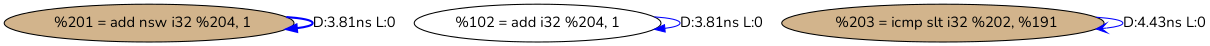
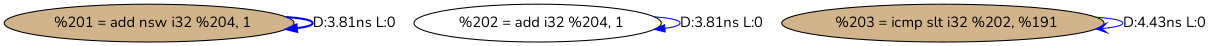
(538, 23) -> (538, 23)
